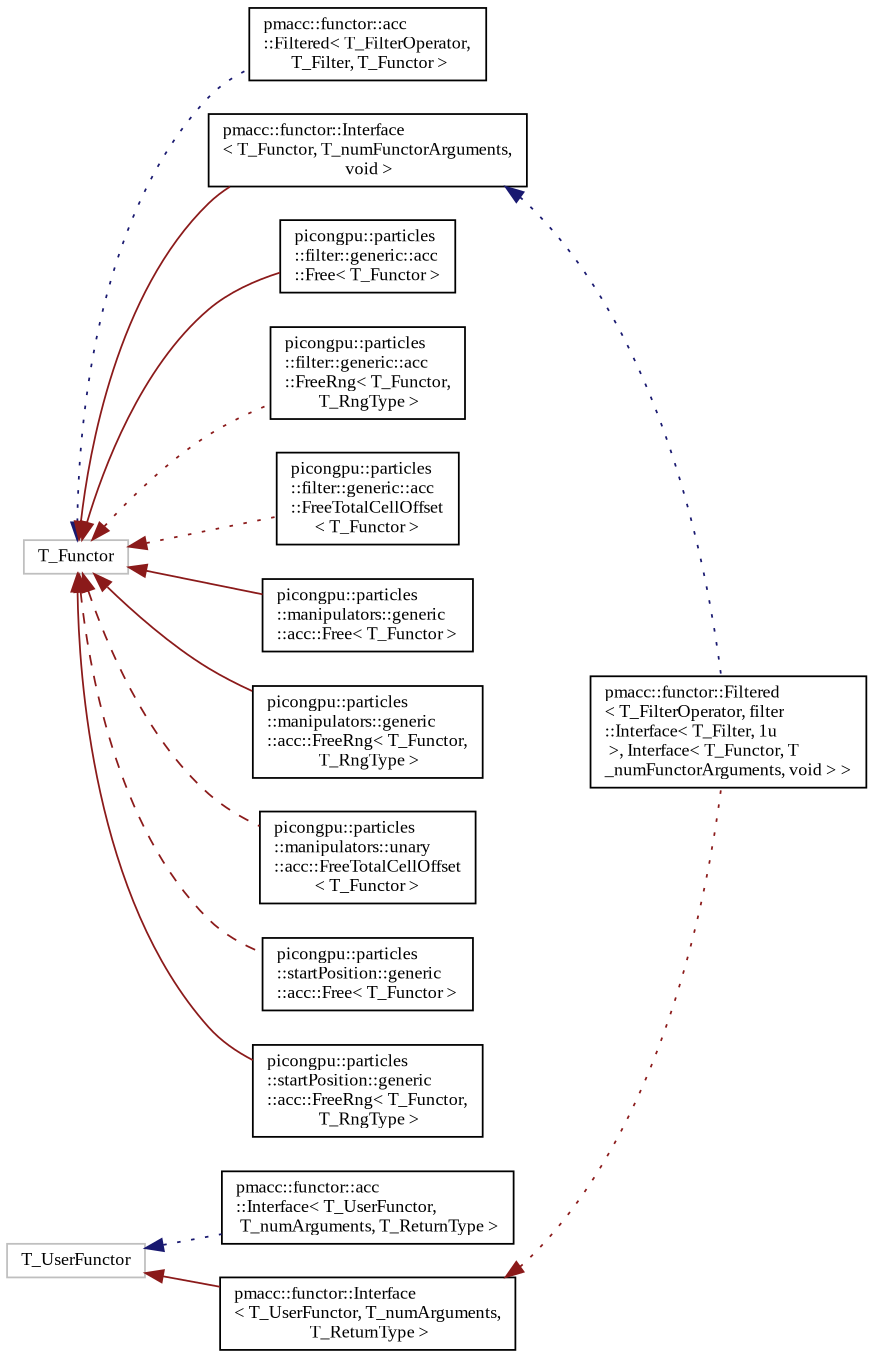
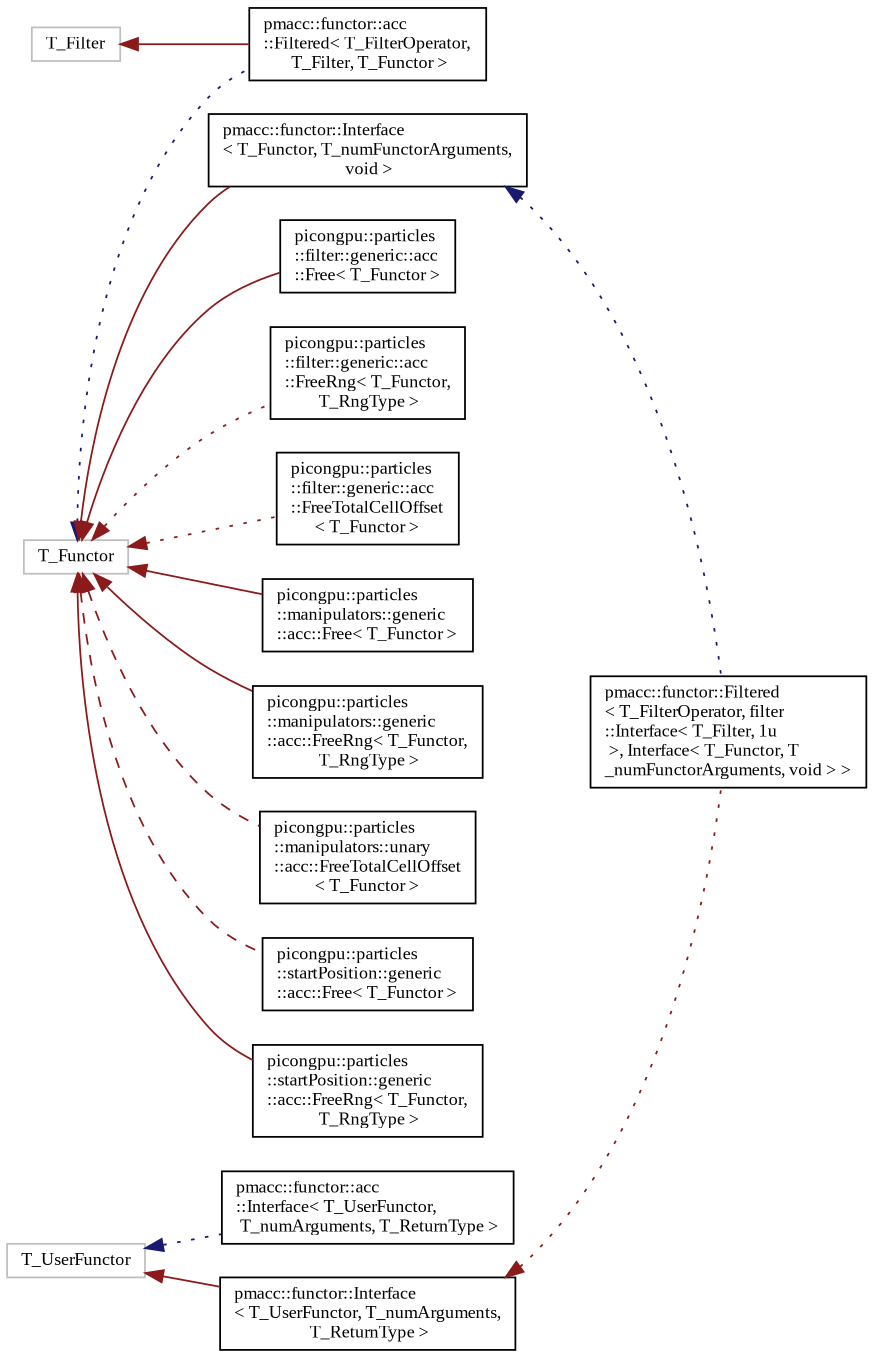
none -> (76, 44)
